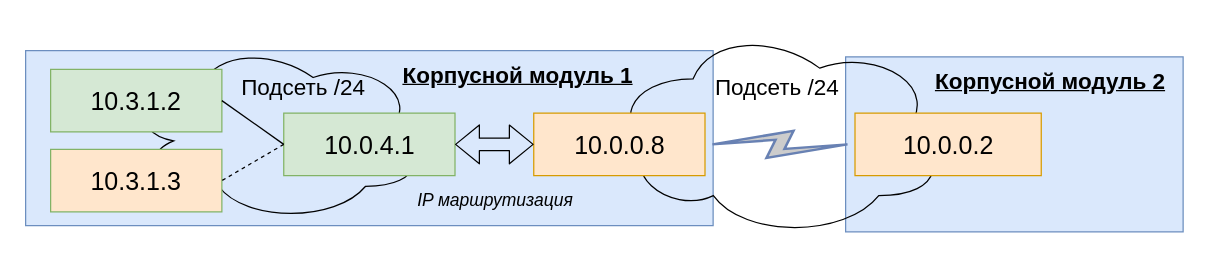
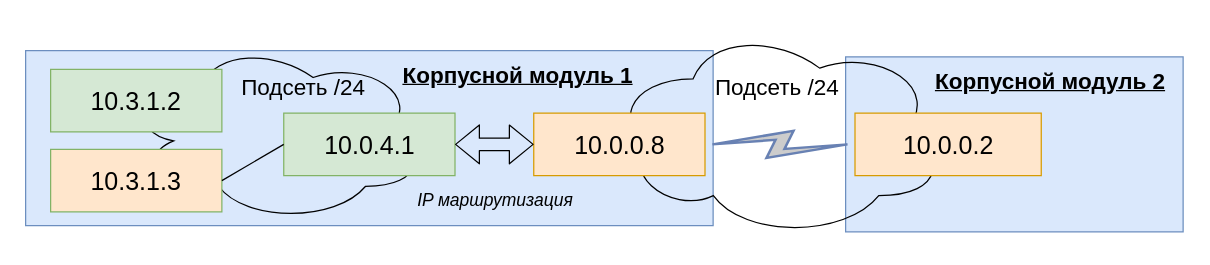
(252, 122) -> none
(254, 162) -> (254, 162)
